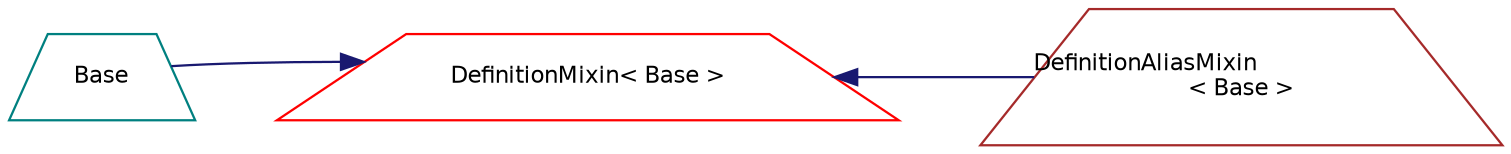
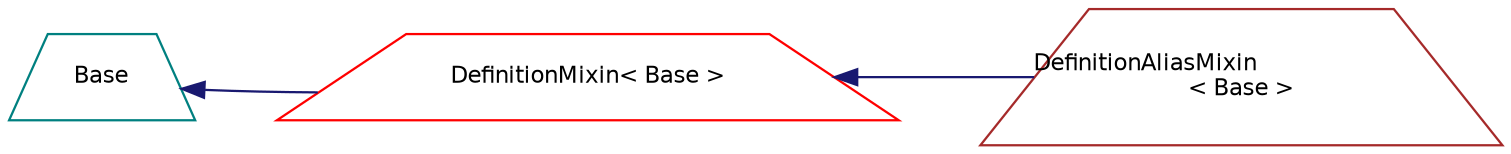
(256, 63) -> (261, 92)
